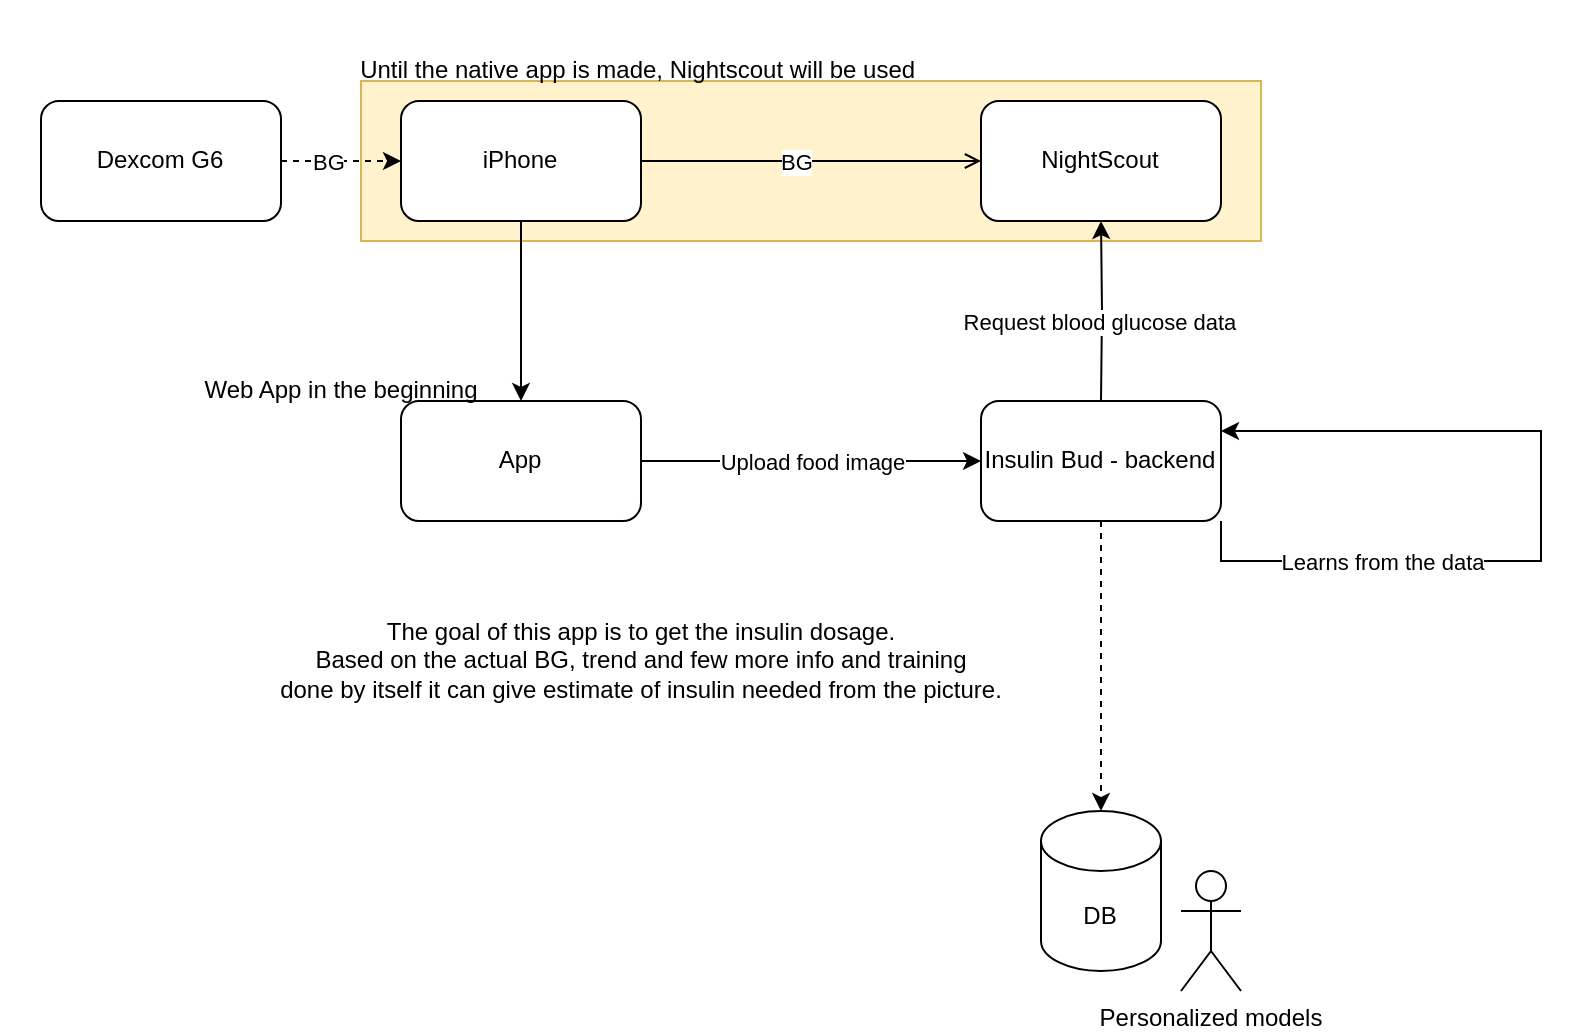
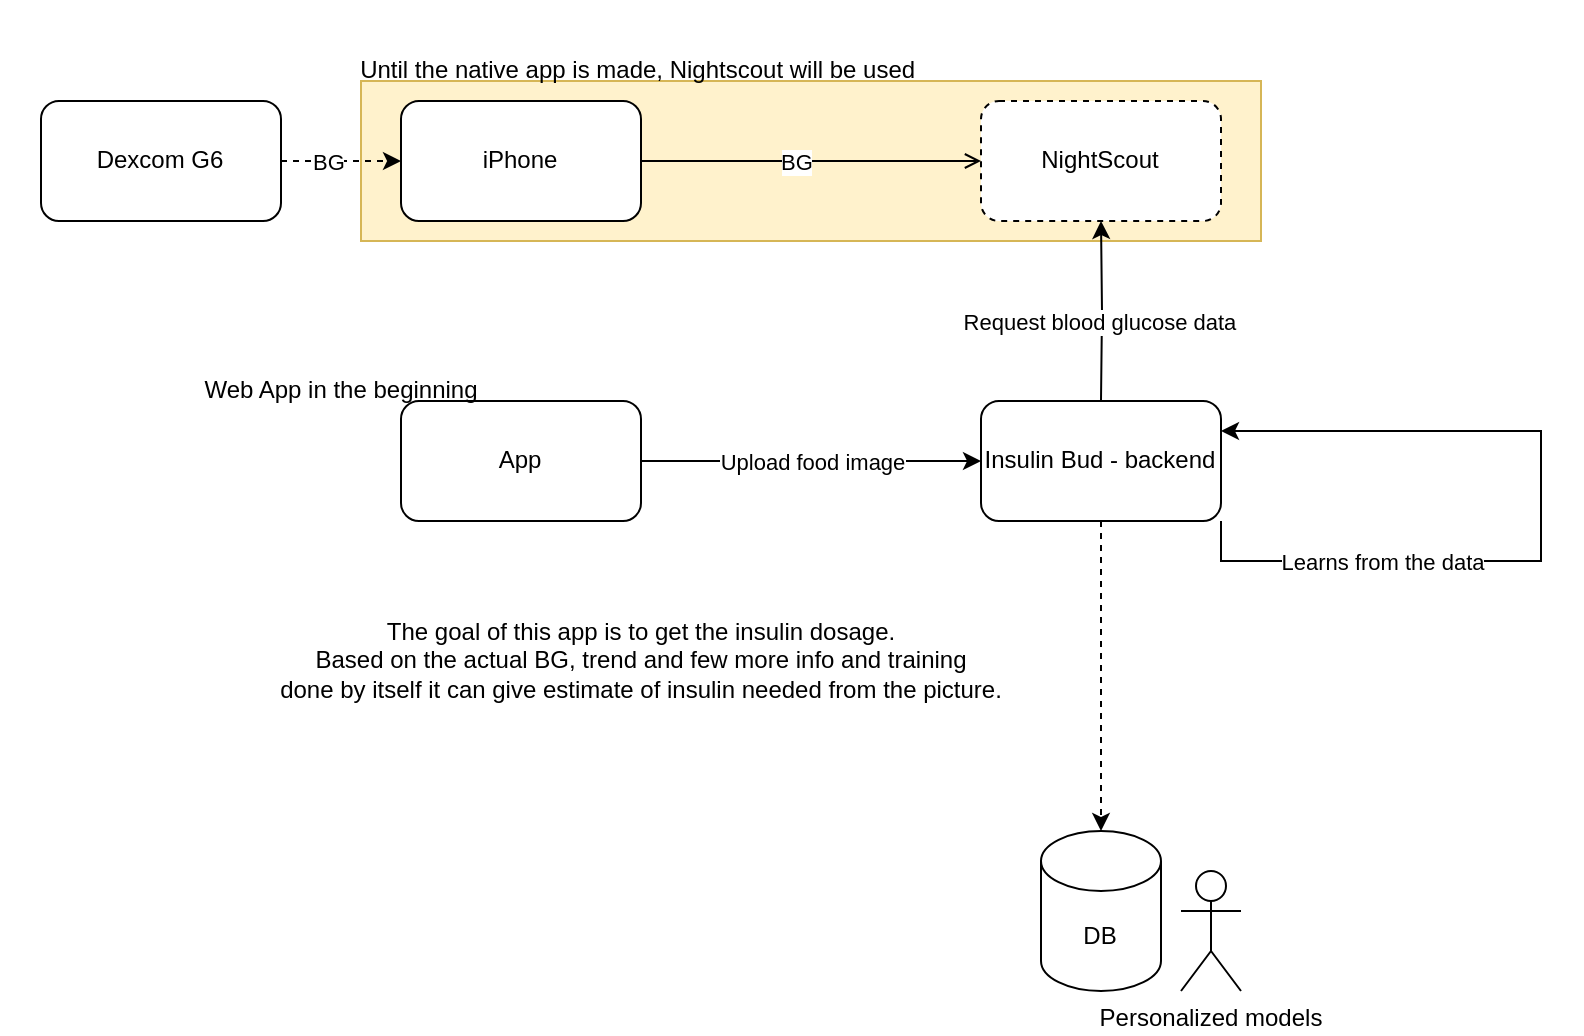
(1101, 161) -> (1101, 161)
(521, 304) -> none
(1101, 891) -> (1101, 911)
